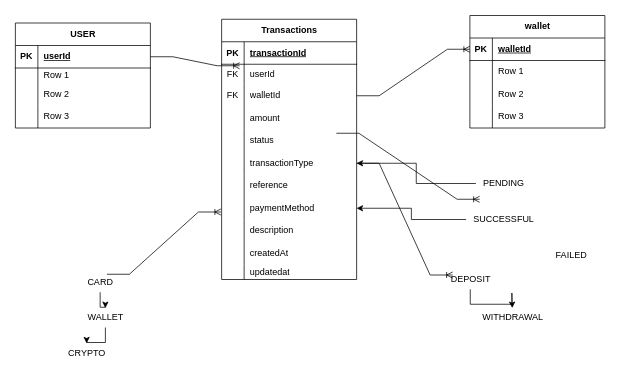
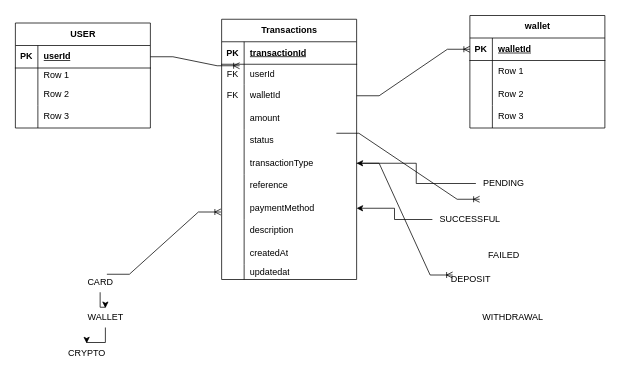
(503, 219) -> (470, 219)
(571, 255) -> (503, 255)
(494, 304) -> none
